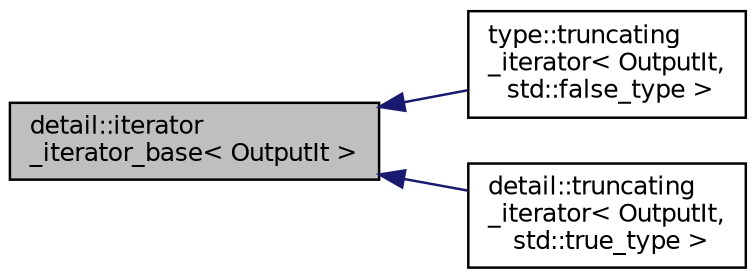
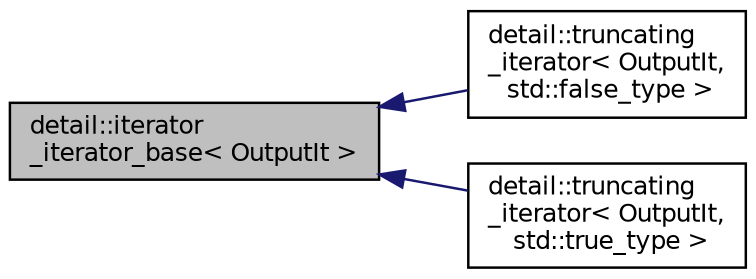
(607, 64) -> (607, 64)
